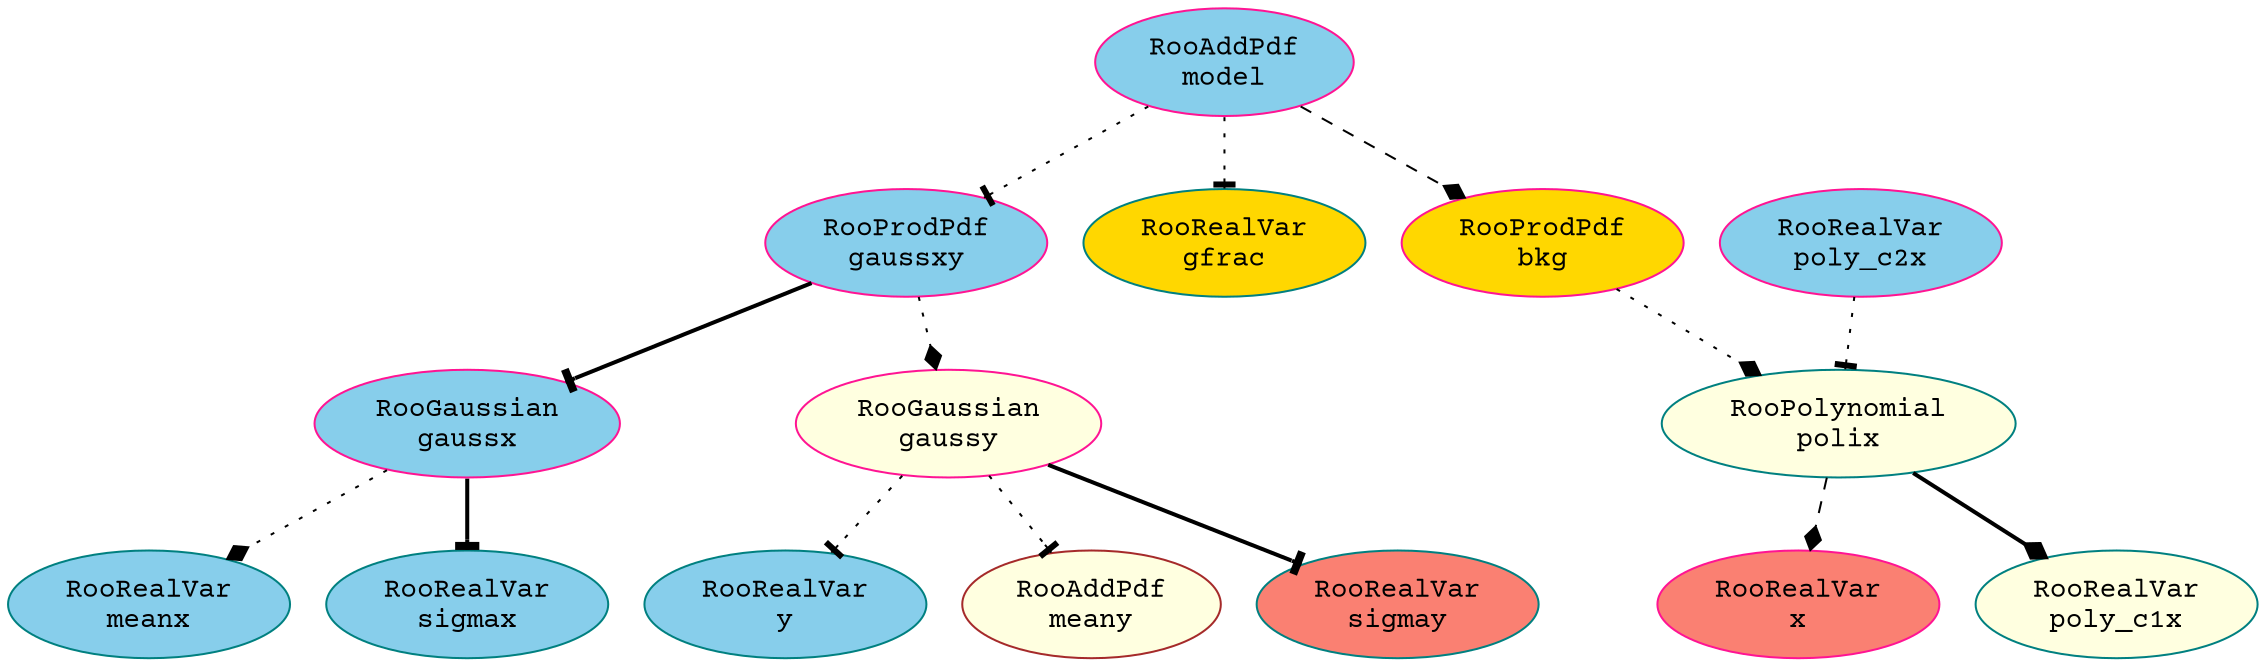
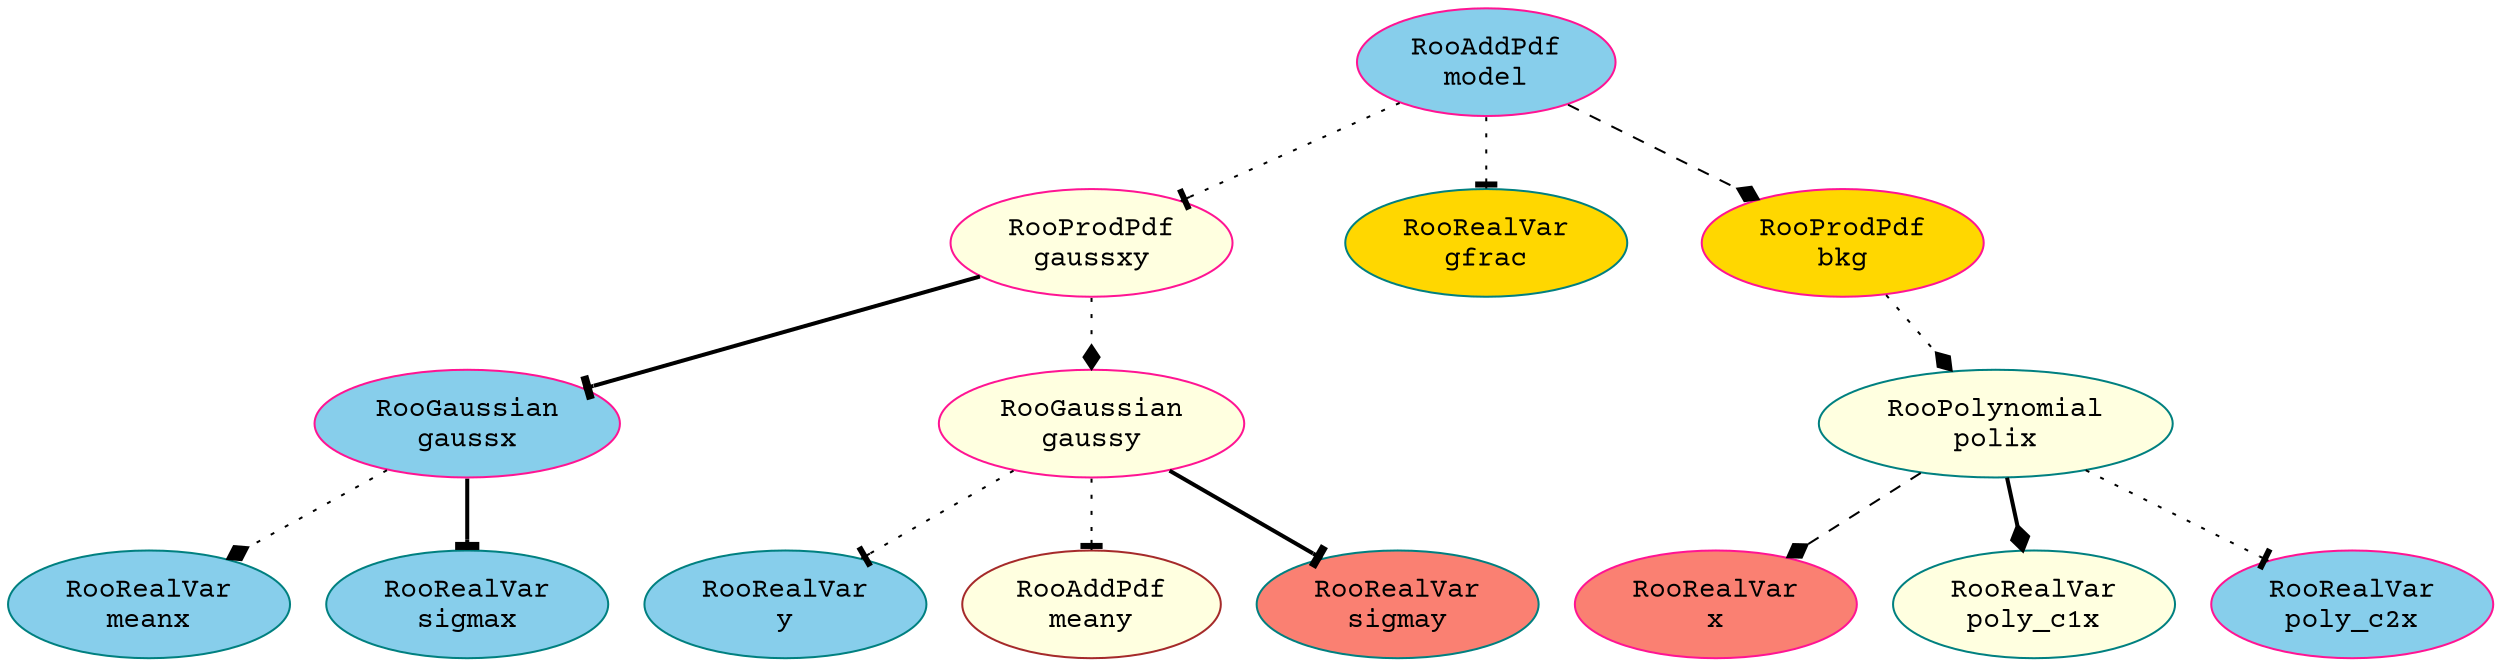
(906, 243) -> (1092, 243)
(1850, 328) -> (2172, 513)
